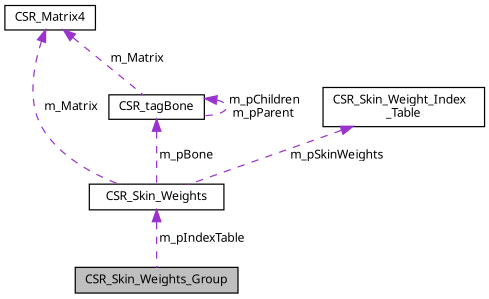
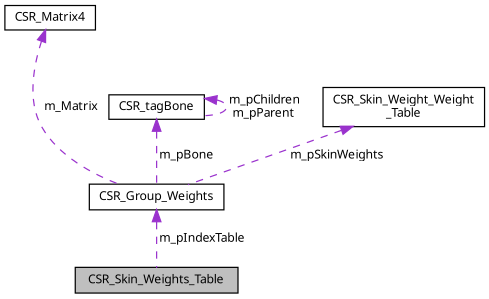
(108, 66) -> none
(404, 107) -> (404, 107)
(157, 197) -> (157, 197)
(157, 280) -> (157, 280)
